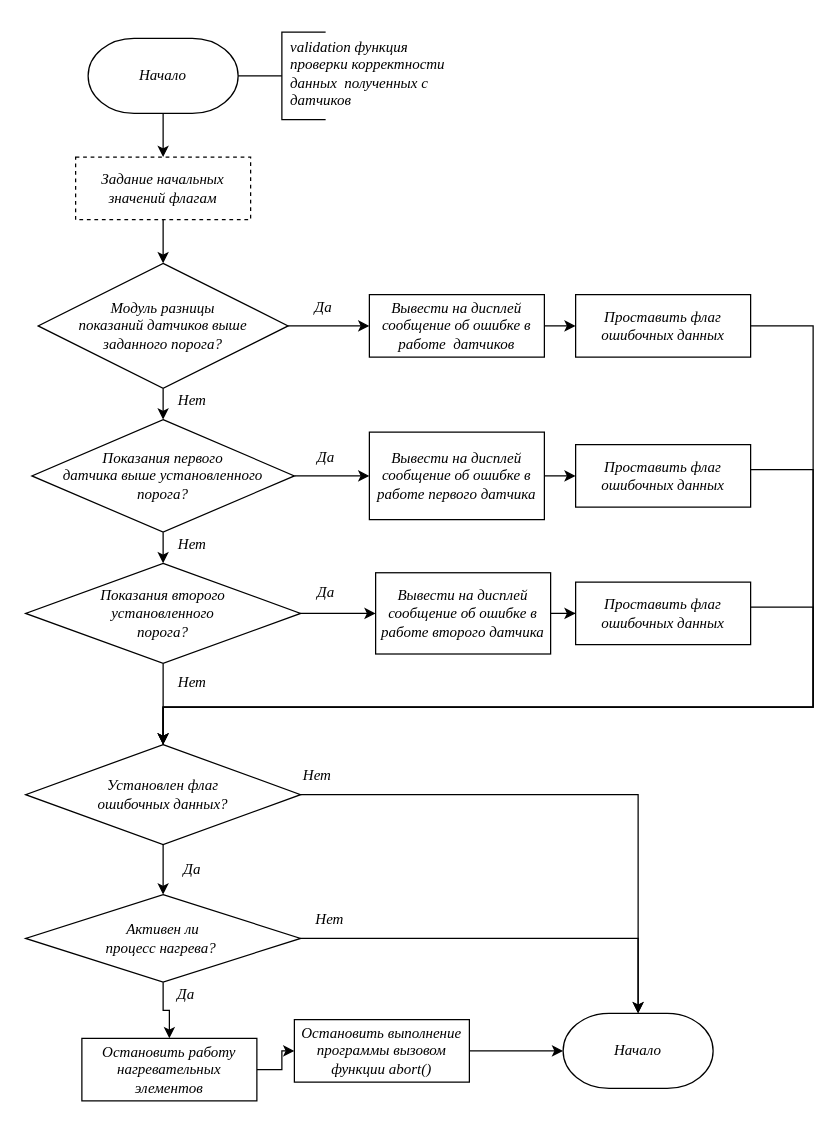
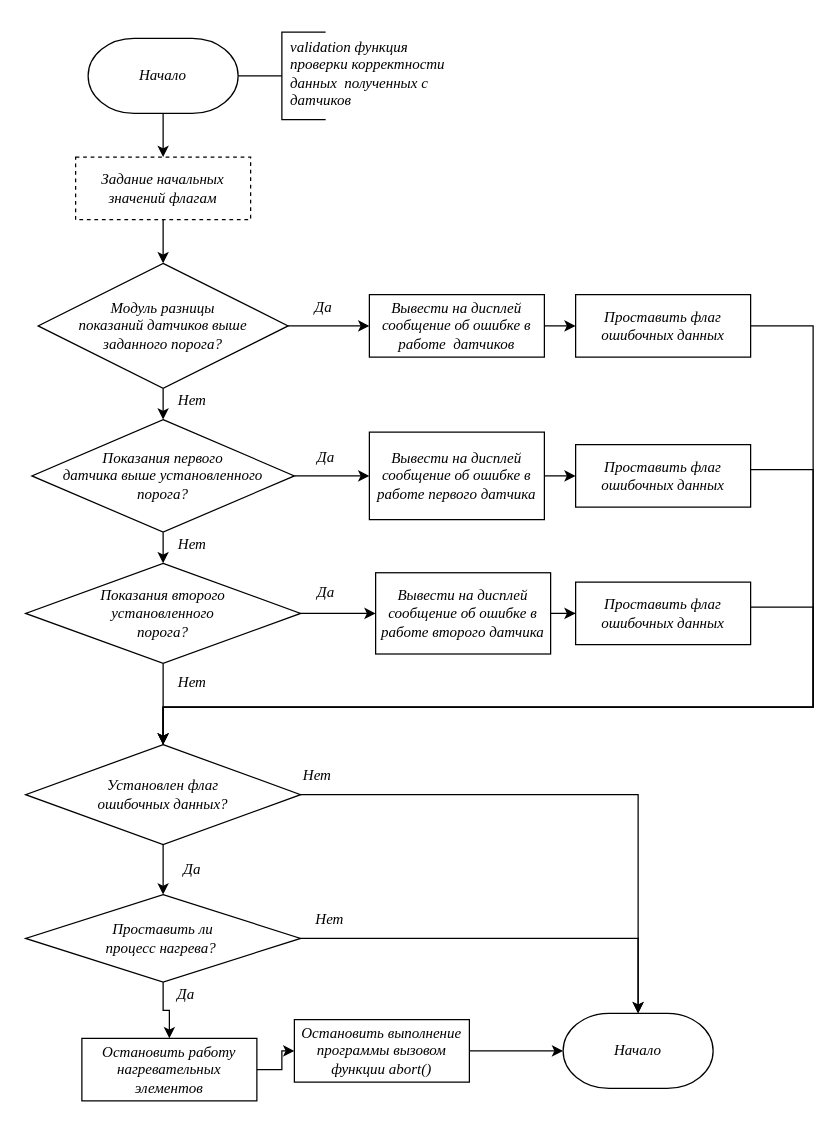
(163, 938) -> (163, 938)
